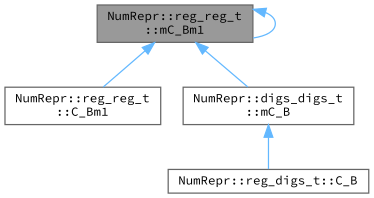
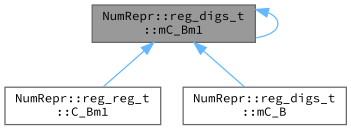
(175, 24) -> (174, 24)
(268, 106) -> (265, 106)
(268, 181) -> none
